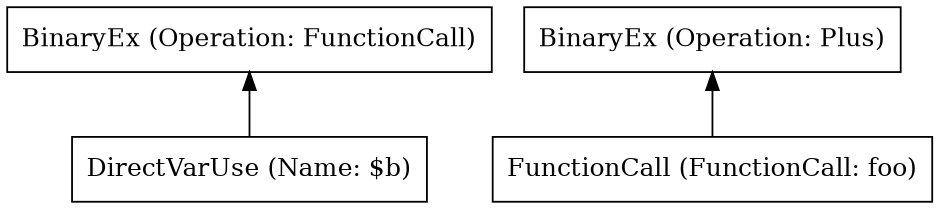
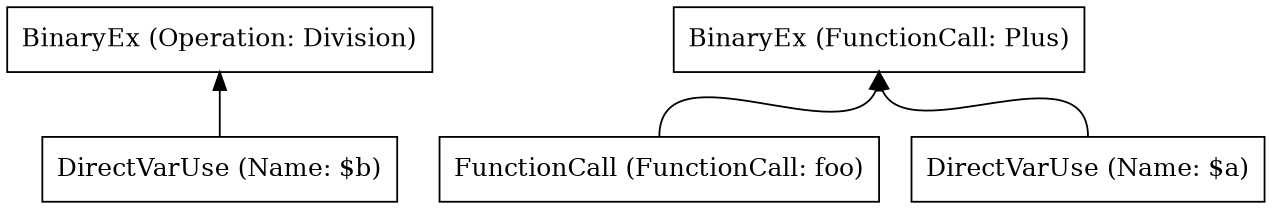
(249, 40) -> (220, 40)
(712, 40) -> (879, 40)
none -> (1088, 169)
